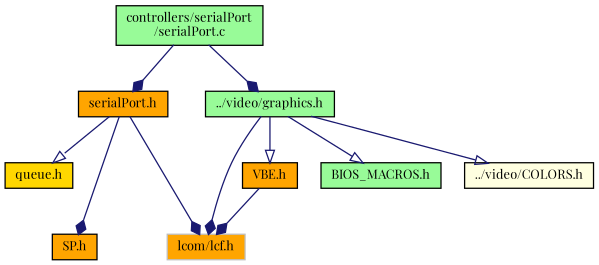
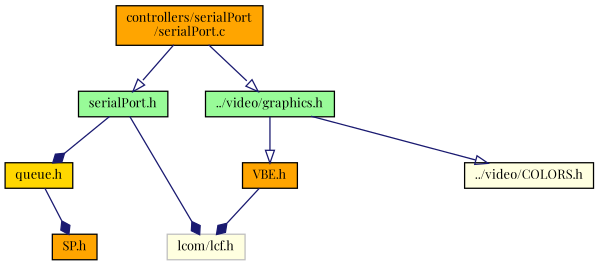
(190, 26) -> (190, 26)
(158, 62) -> (158, 62)
(228, 63) -> (228, 63)
(123, 104) -> (123, 104)
(87, 135) -> (87, 135)
(231, 165) -> none
(101, 168) -> (53, 204)
(381, 176) -> none
(206, 247) -> (206, 247)
